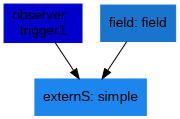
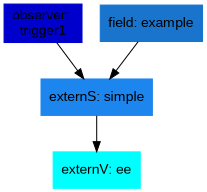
(138, 23) -> (151, 23)
none -> (97, 170)
